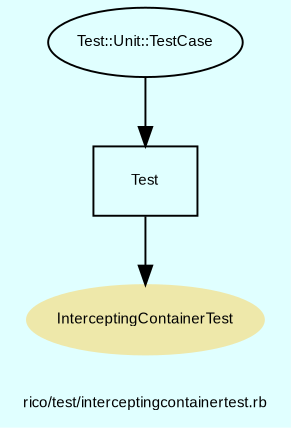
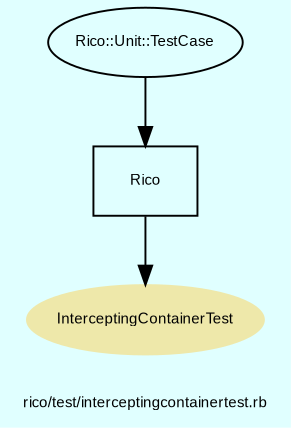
(145, 42) -> (145, 42)
(145, 181) -> (145, 181)
